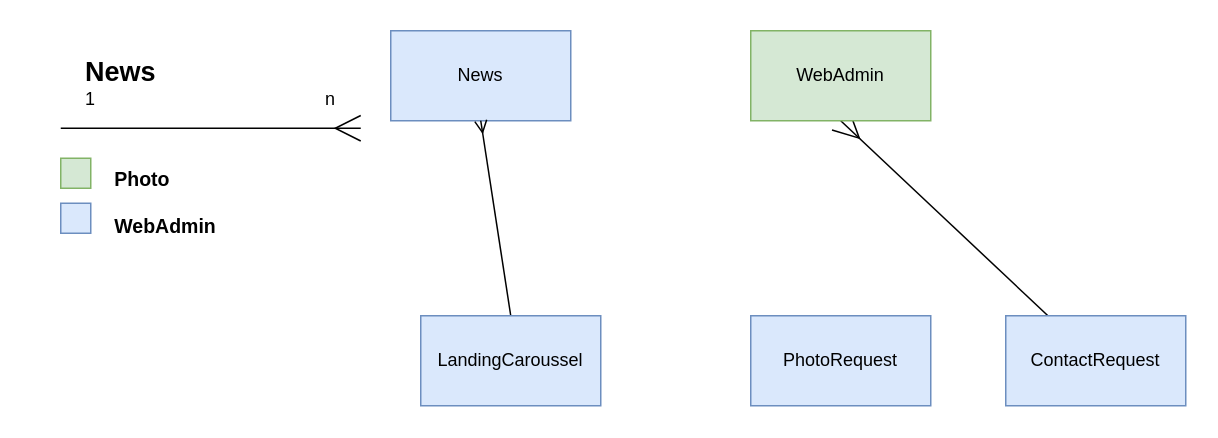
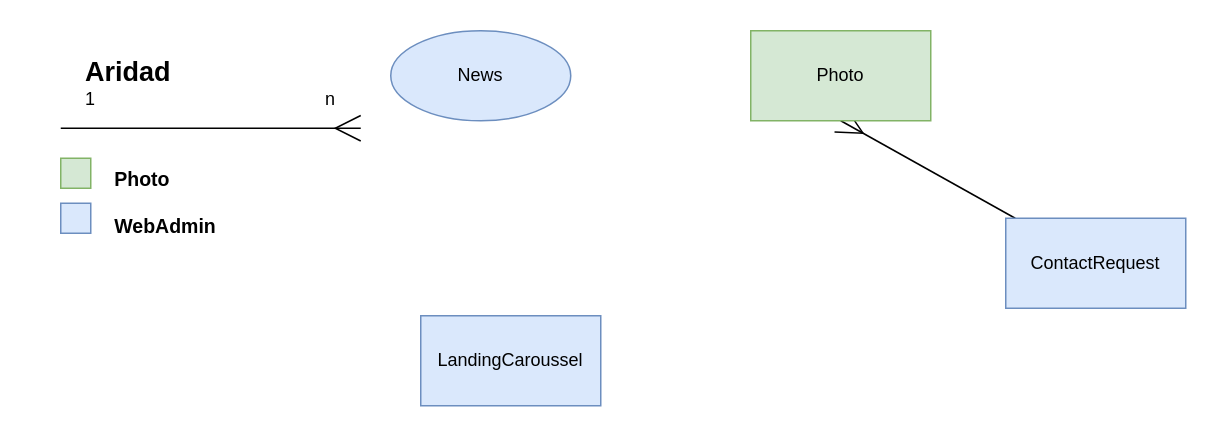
(481, 76) -> (481, 76)
(841, 76) -> (841, 76)
(211, 83) -> (211, 83)
(496, 219) -> none
(841, 361) -> none
(1096, 361) -> (1096, 263)
